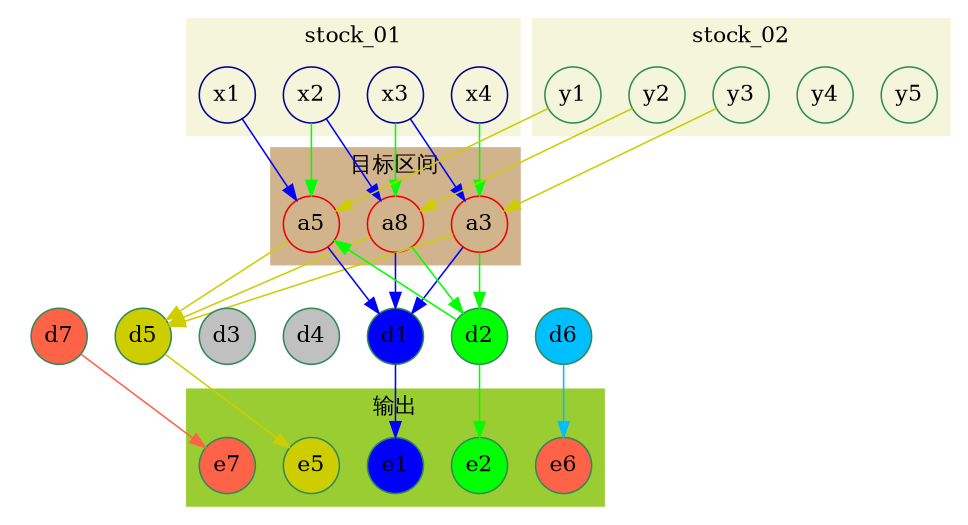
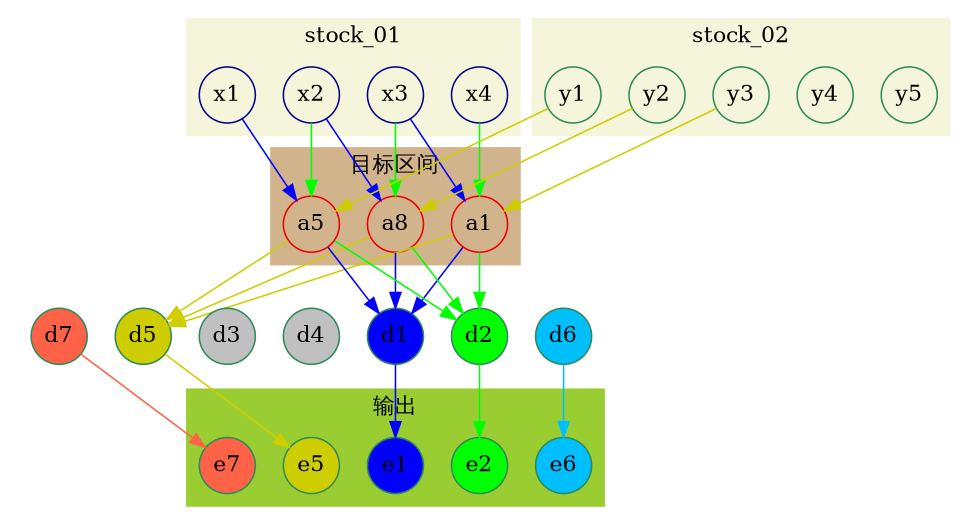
(480, 224) -> (480, 224)
(405, 286) -> (389, 276)
(564, 466) -> (564, 466)
